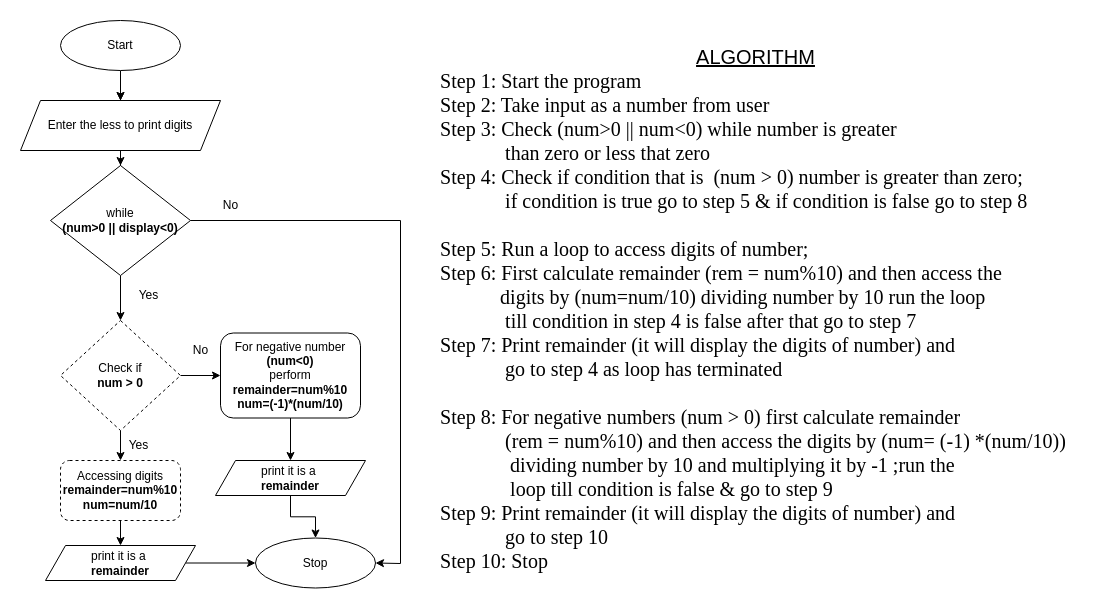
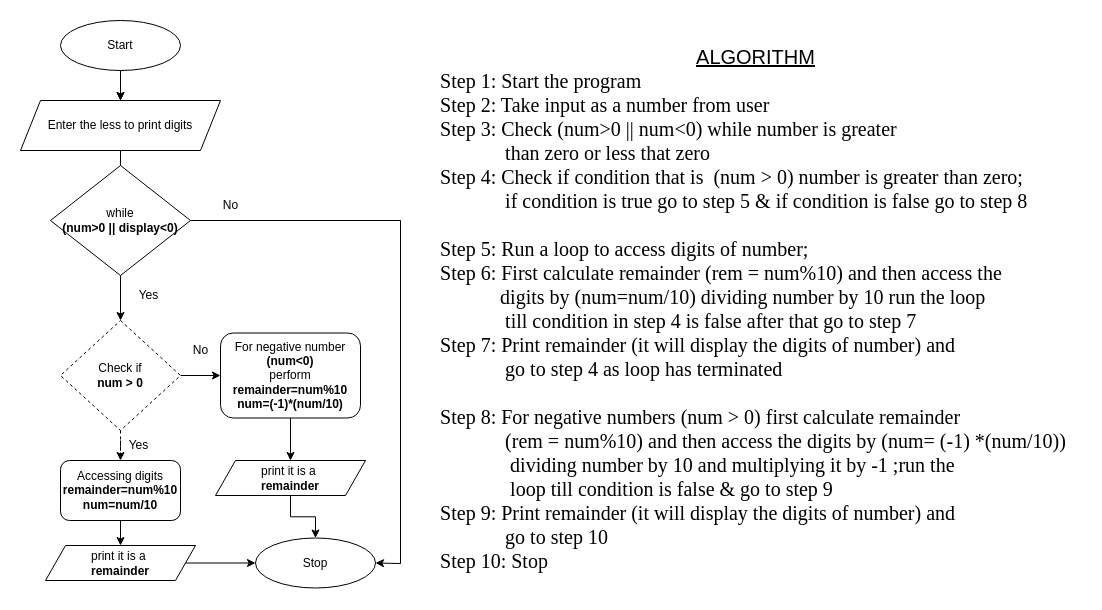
(121, 157) -> (121, 160)
(121, 450) -> (121, 450)
(121, 491) -> (121, 491)
